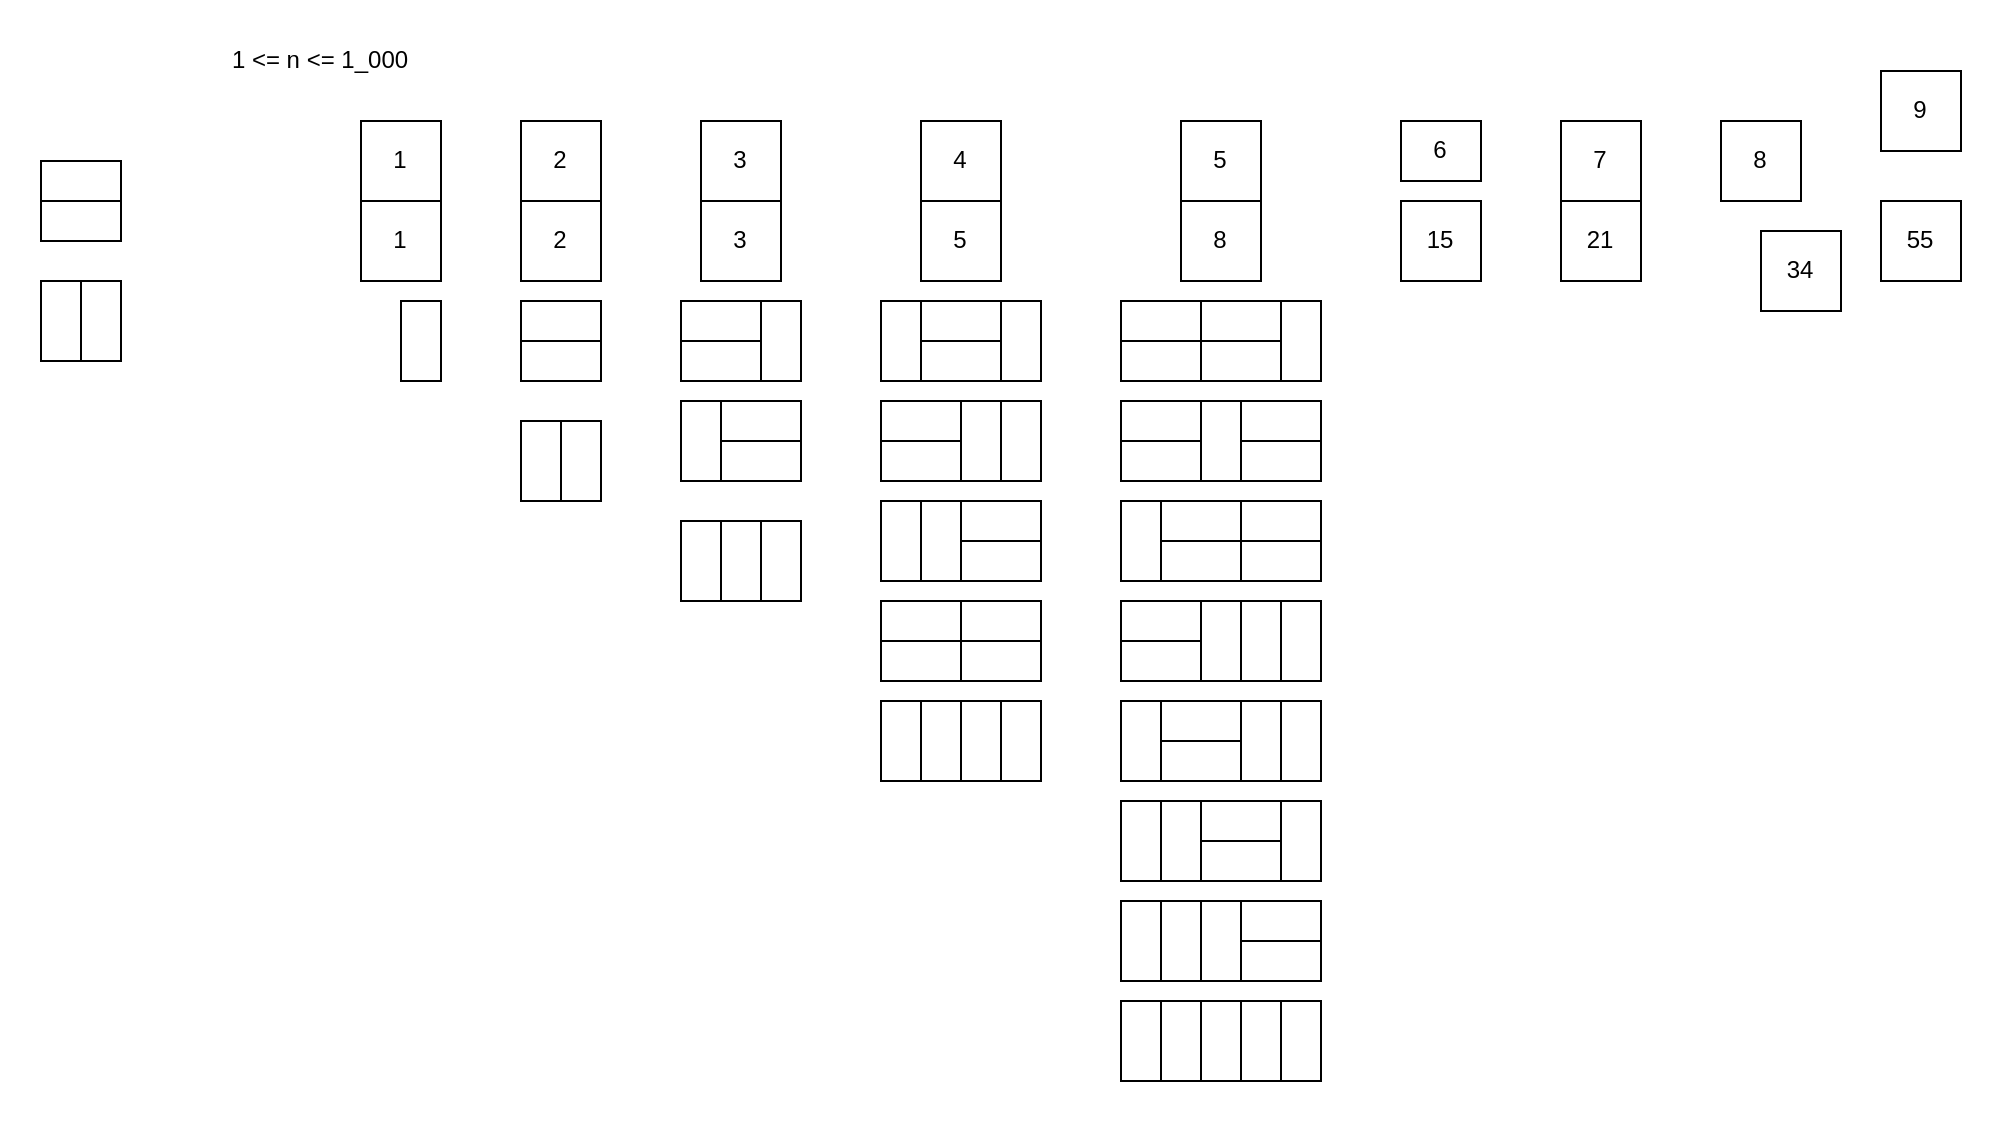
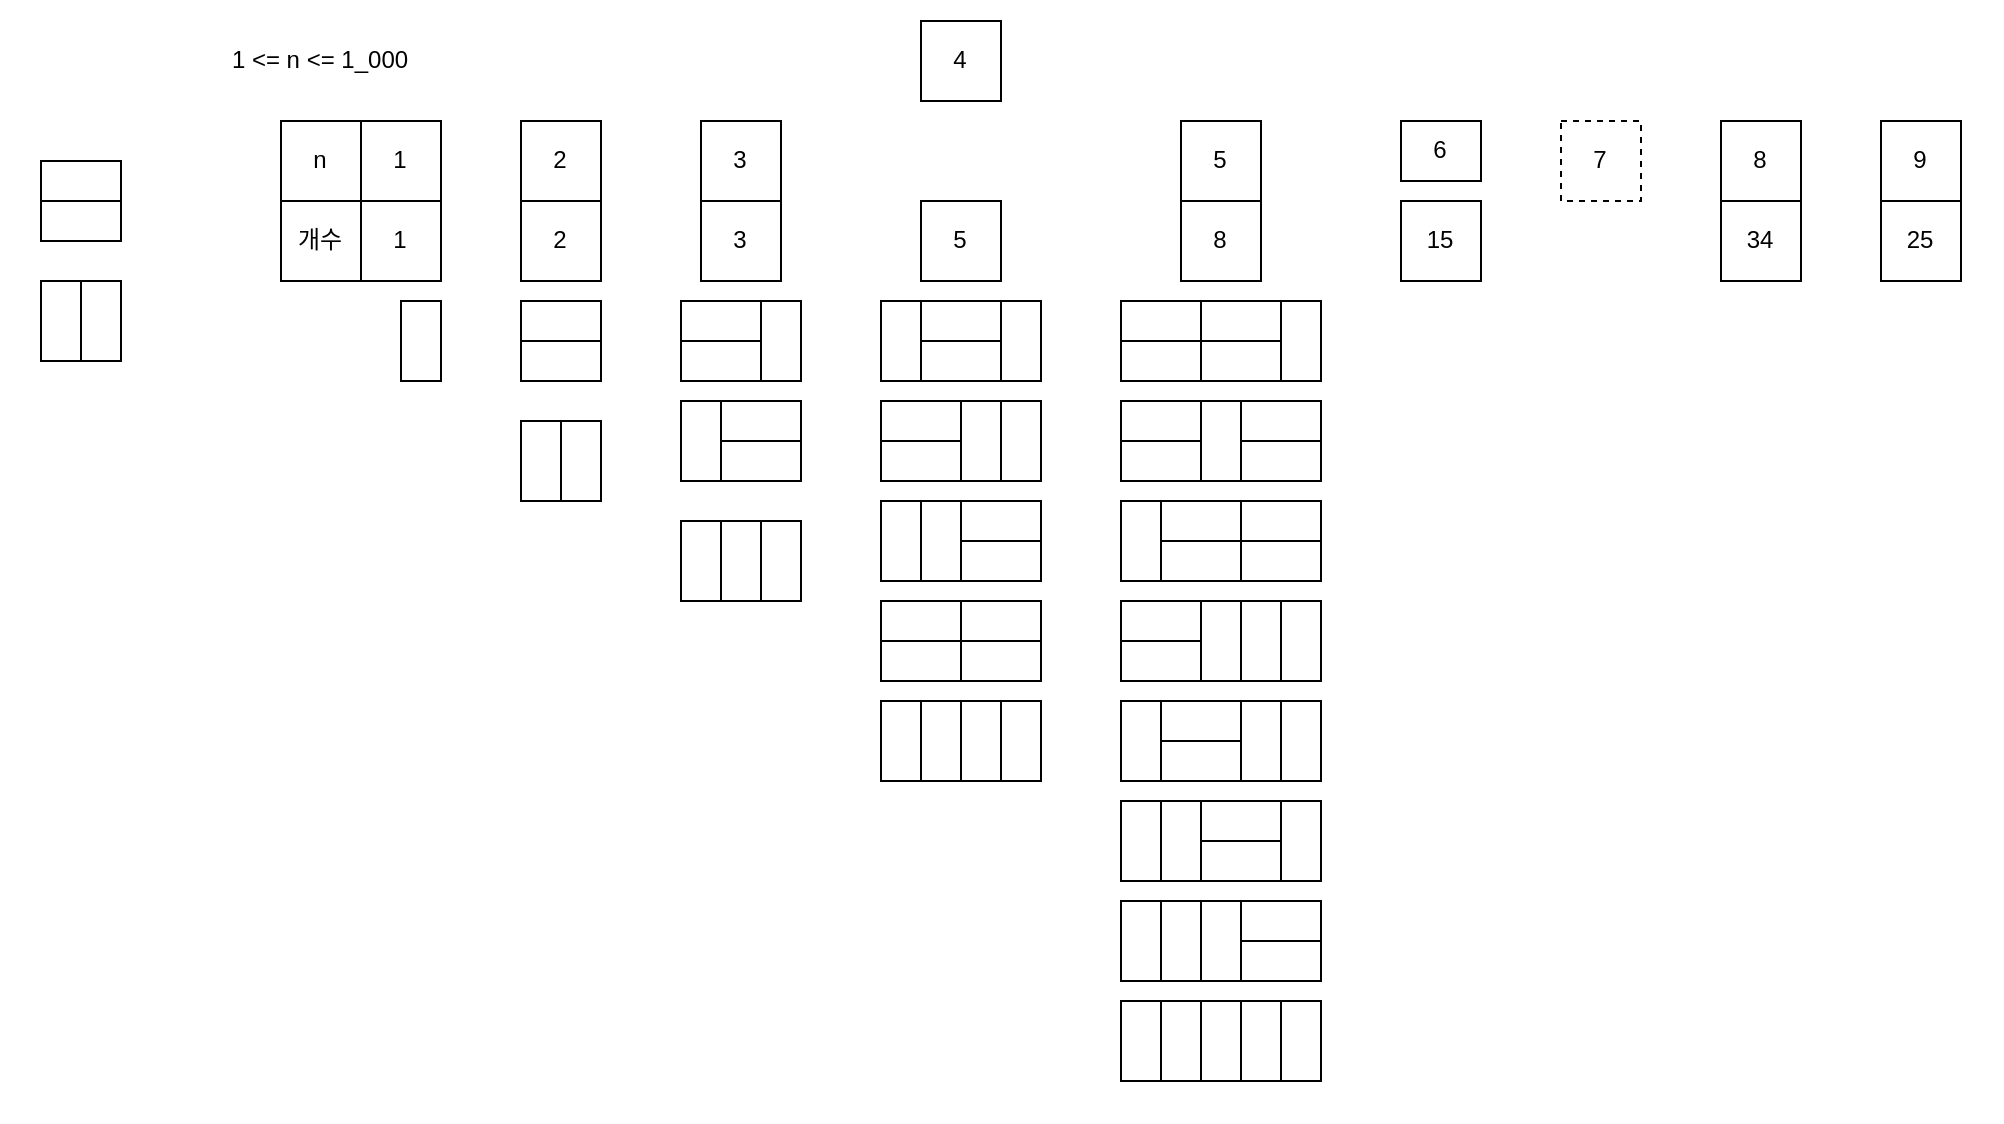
(1921, 111) -> (1921, 161)
none -> (321, 161)
(961, 161) -> (961, 61)
(1601, 161) -> (1601, 161)
none -> (321, 241)
(1601, 241) -> none
(1921, 241) -> (1921, 241)
(1801, 271) -> (1761, 241)
